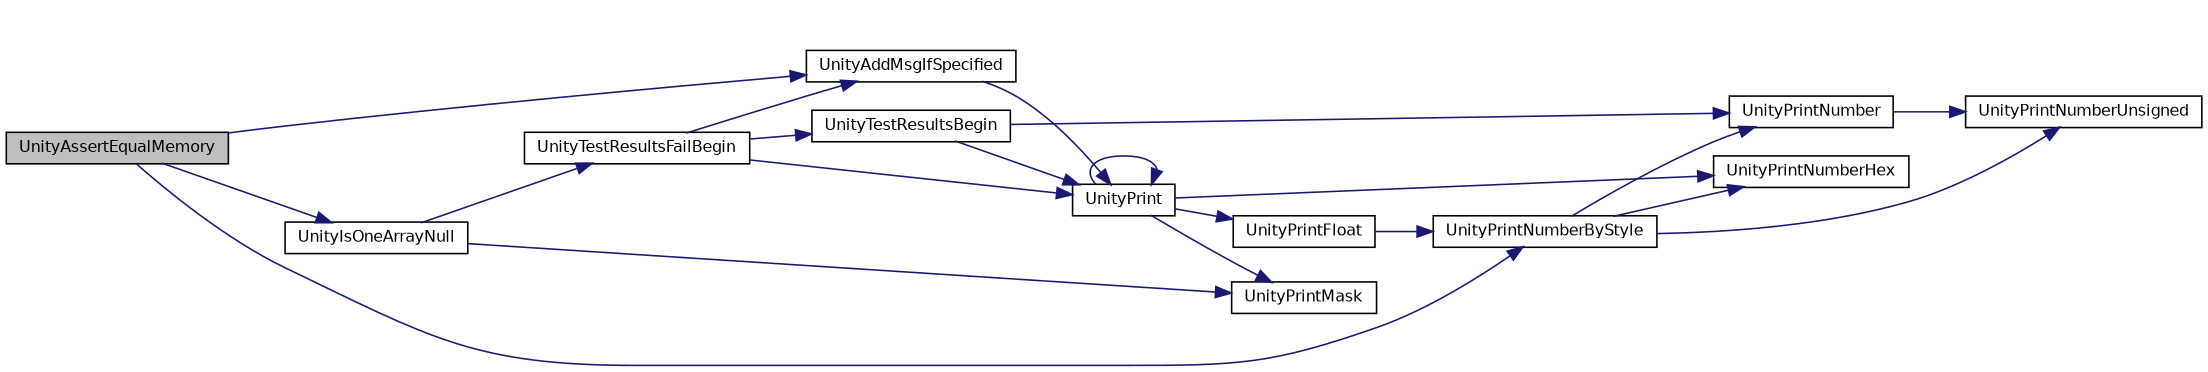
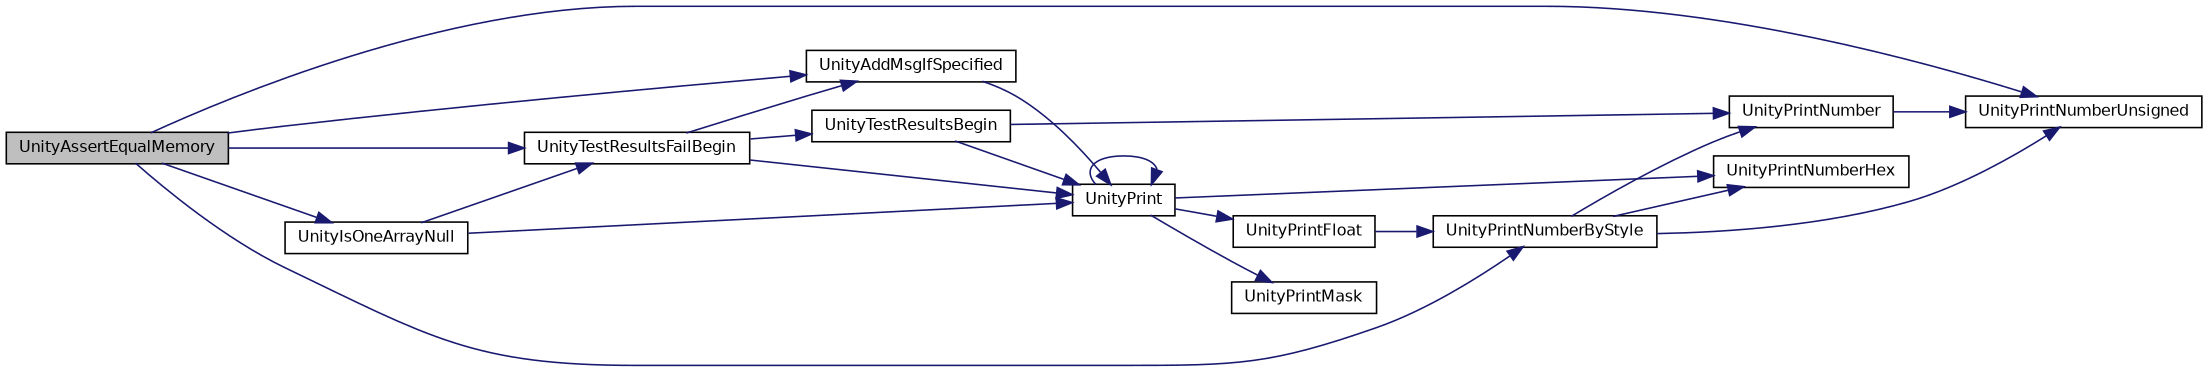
none -> (1081, 6)
none -> (368, 148)
(842, 268) -> (762, 218)
